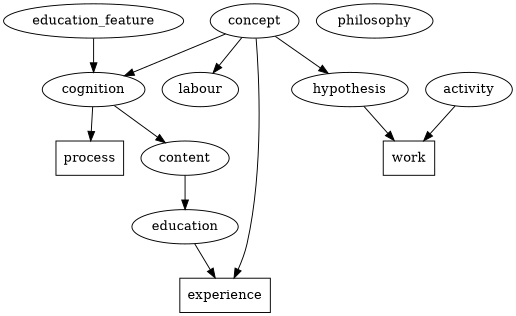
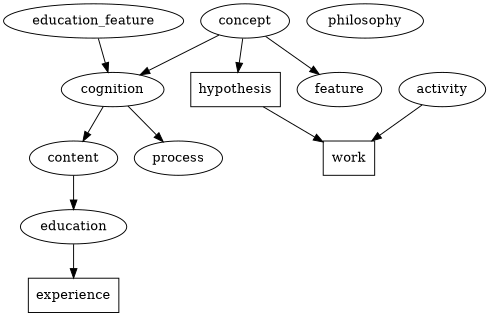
(200, 90) -> (339, 90)
(350, 90) -> (236, 90)
(258, 155) -> none
(90, 158) -> (178, 158)
